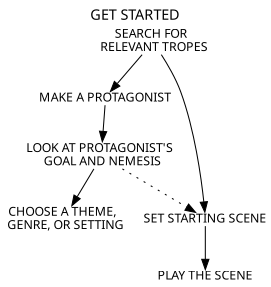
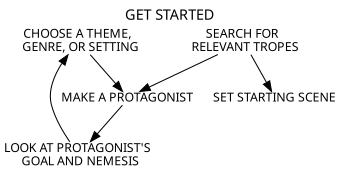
none -> (103, 69)
(155, 188) -> none
(205, 276) -> none
